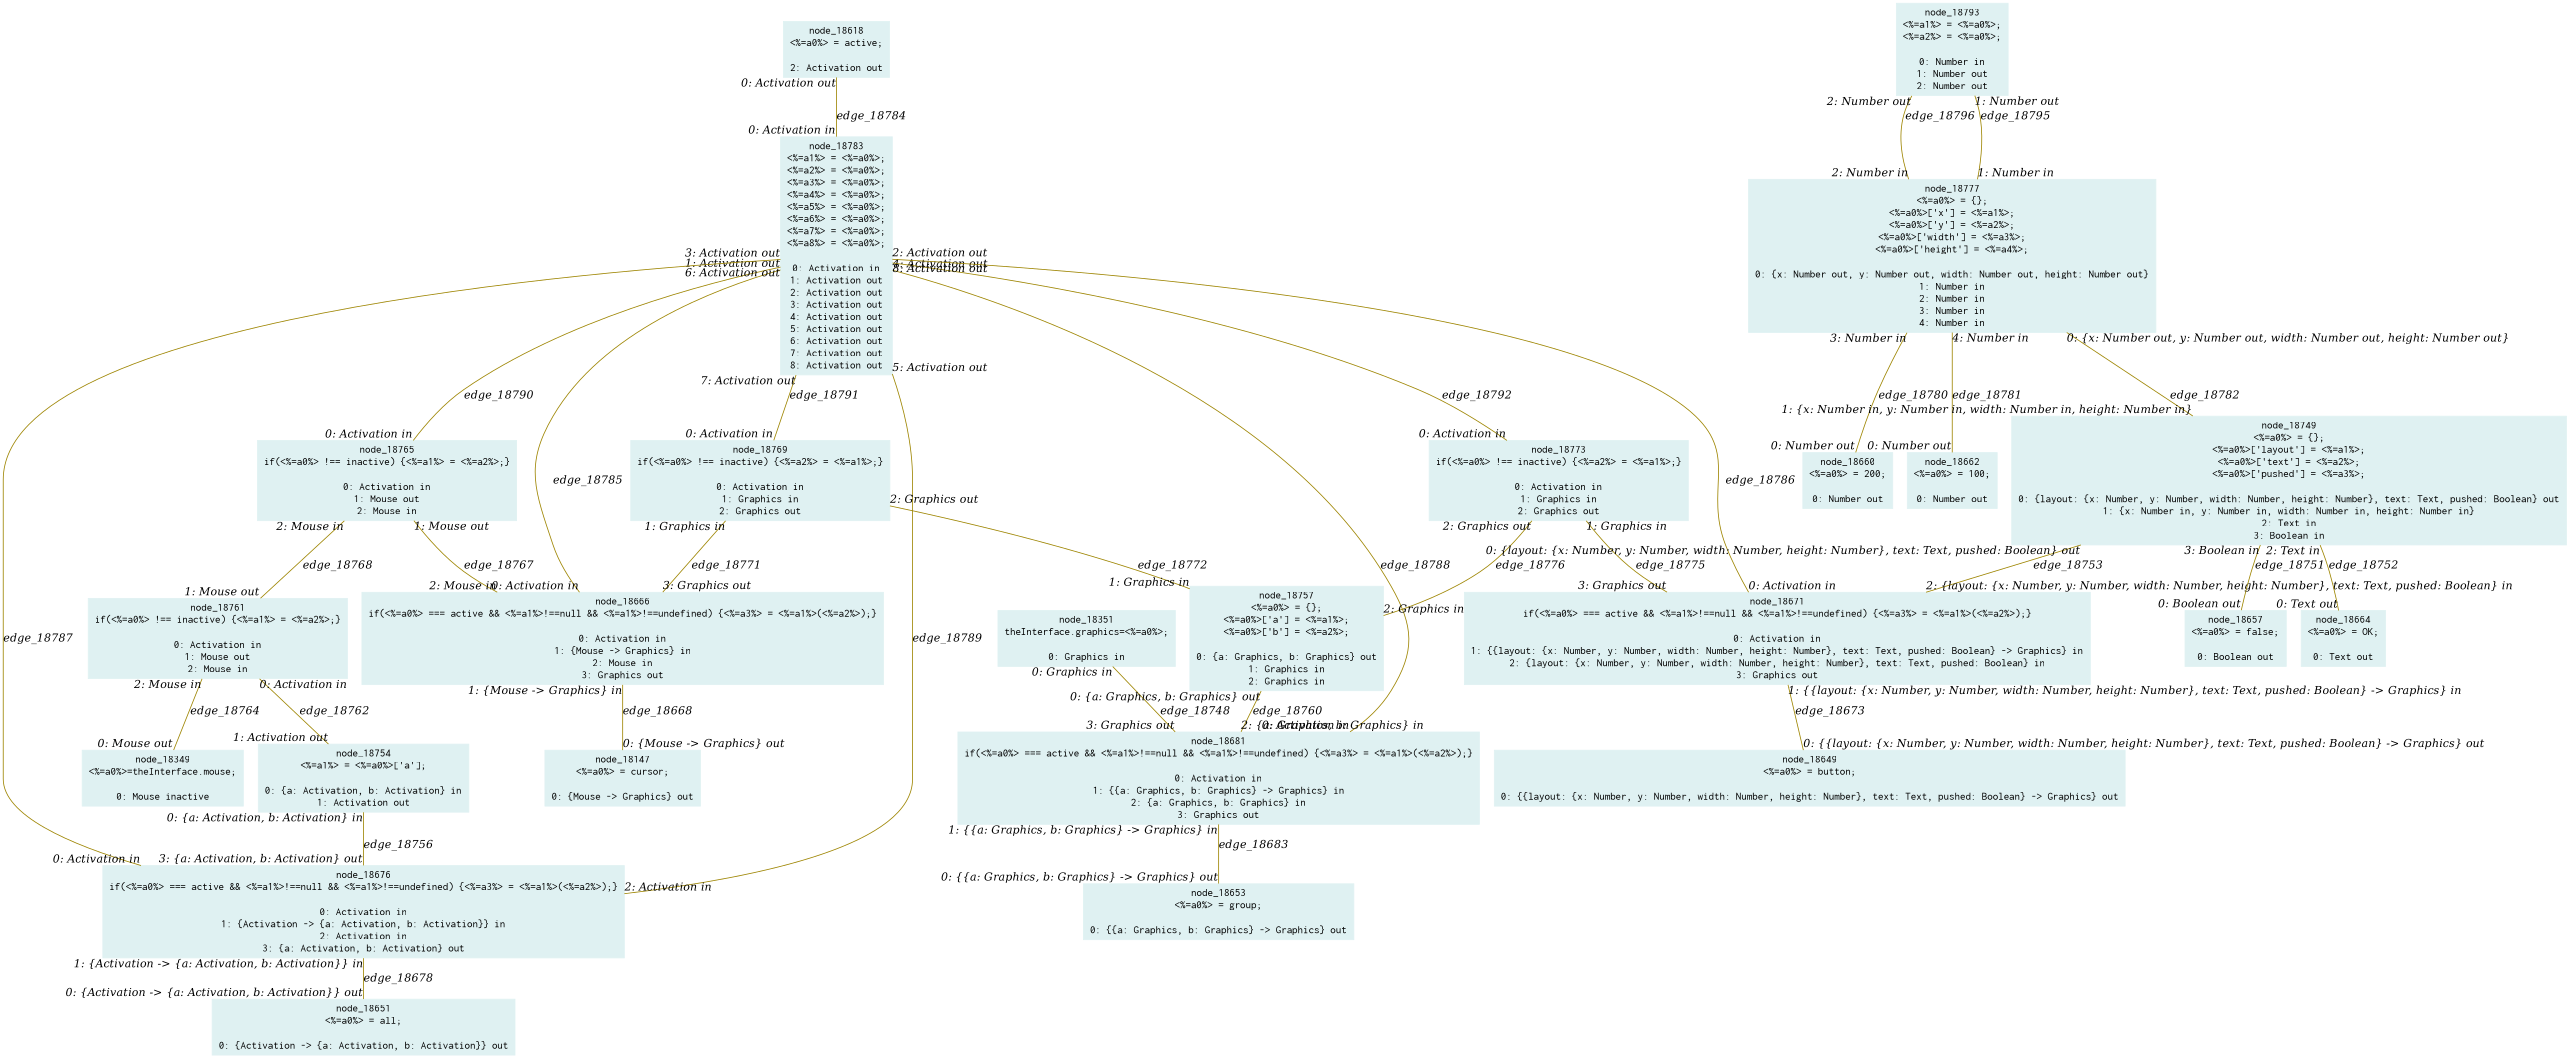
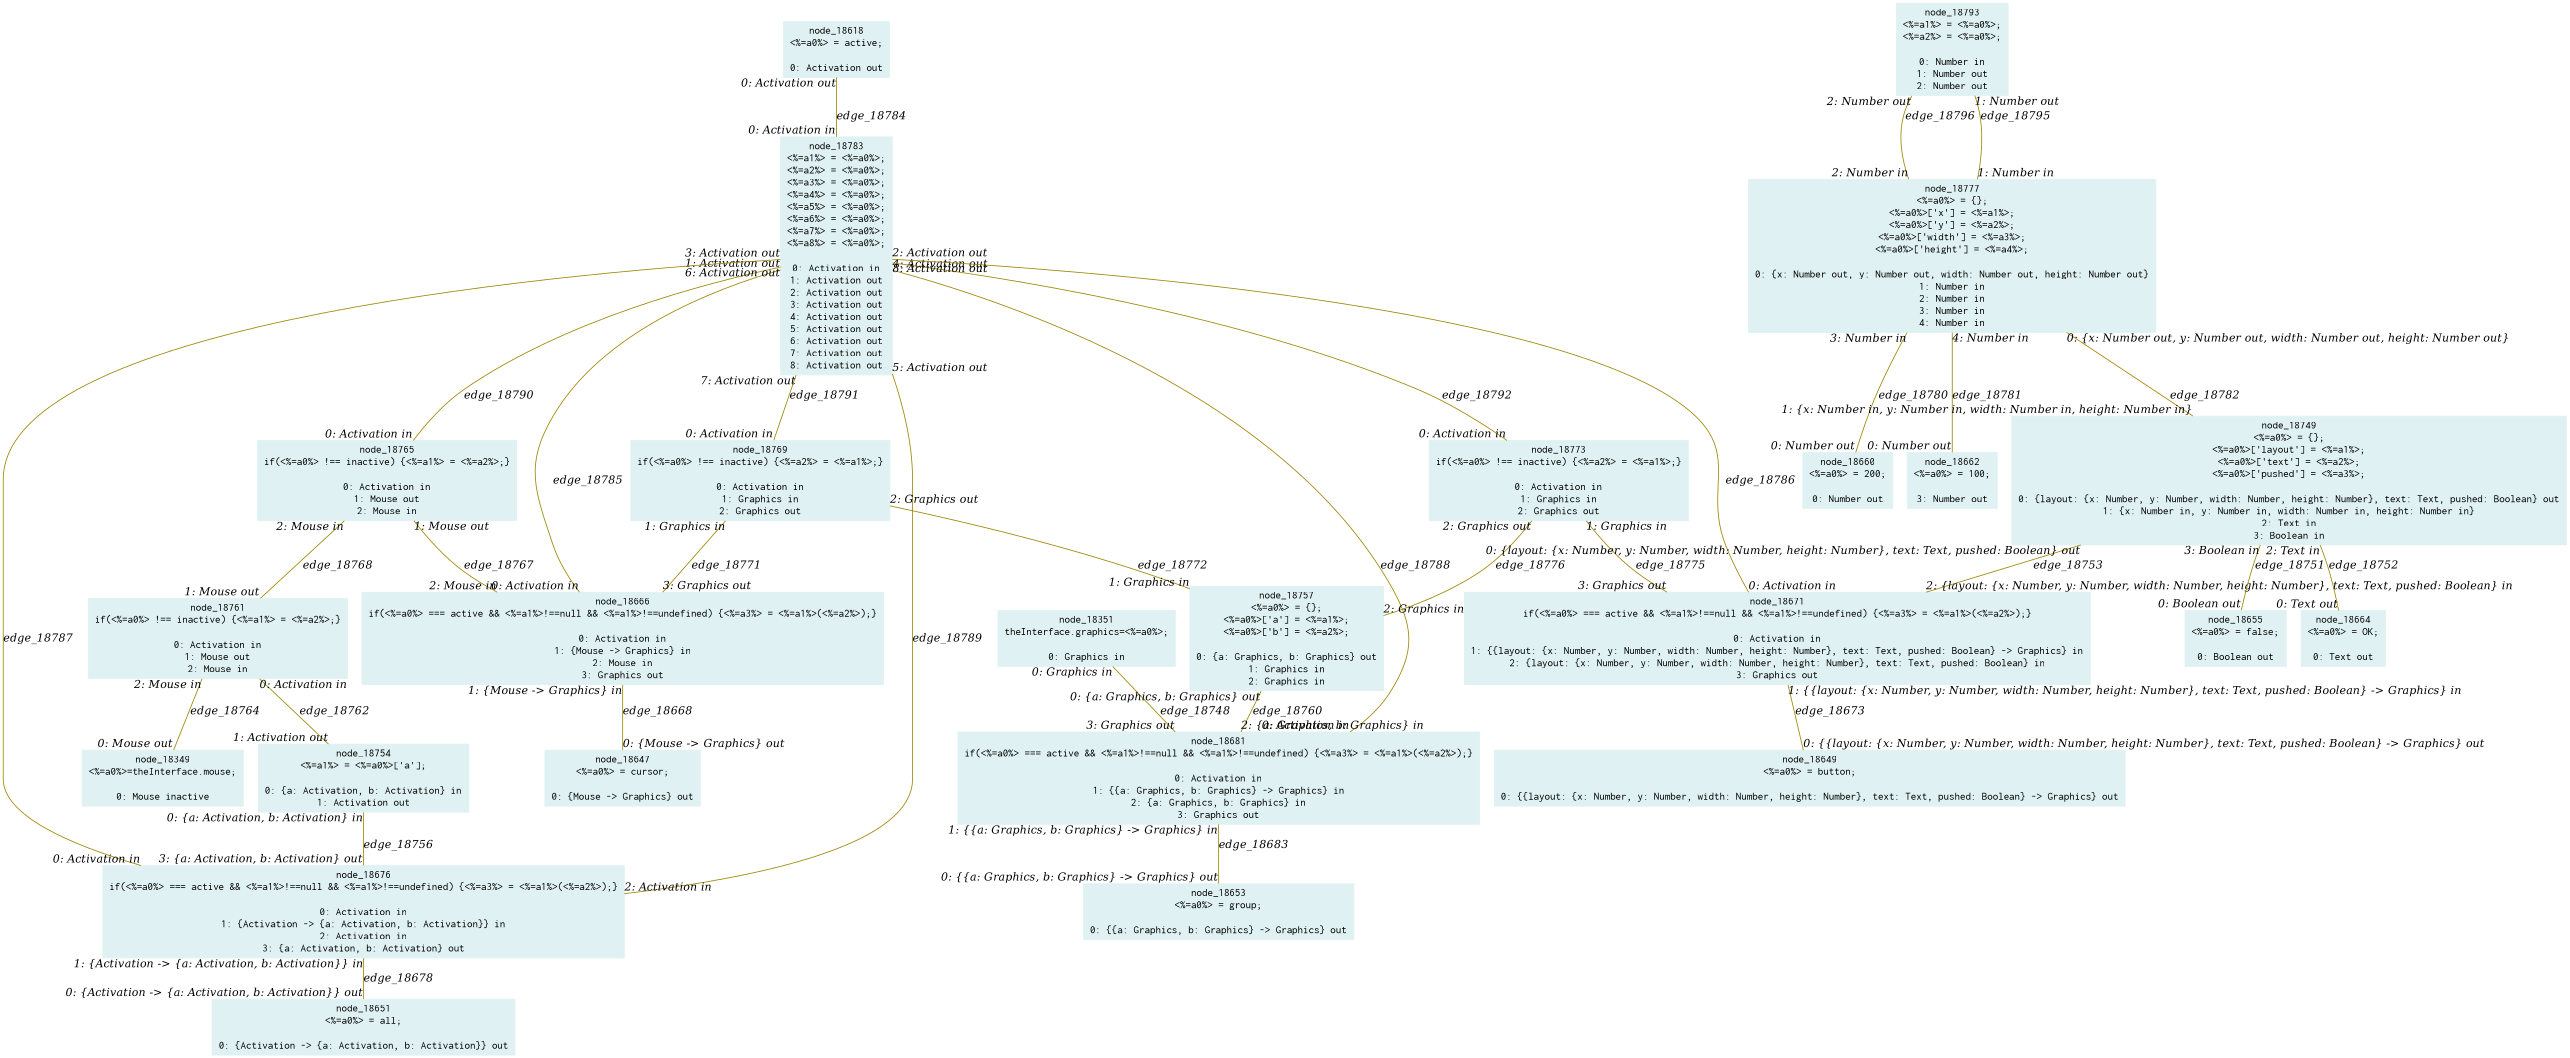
(836, 49) -> (836, 49)
(1952, 481) -> (1952, 481)
(2236, 638) -> (2236, 638)
(623, 778) -> (623, 778)
